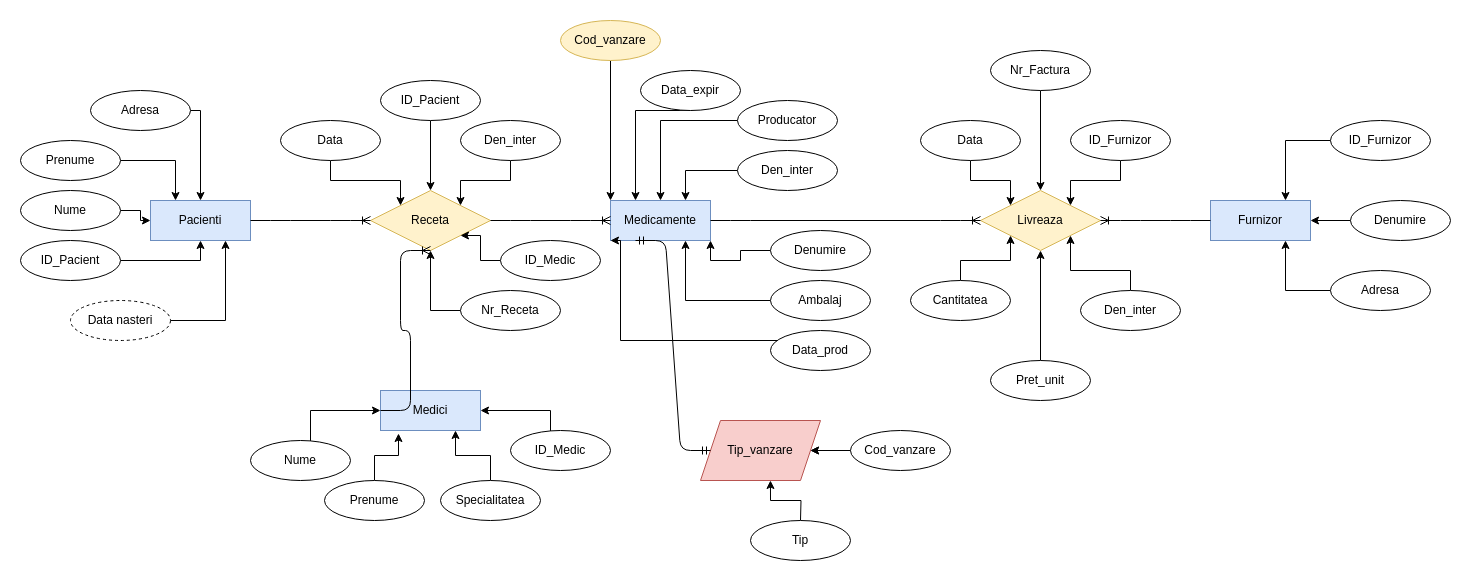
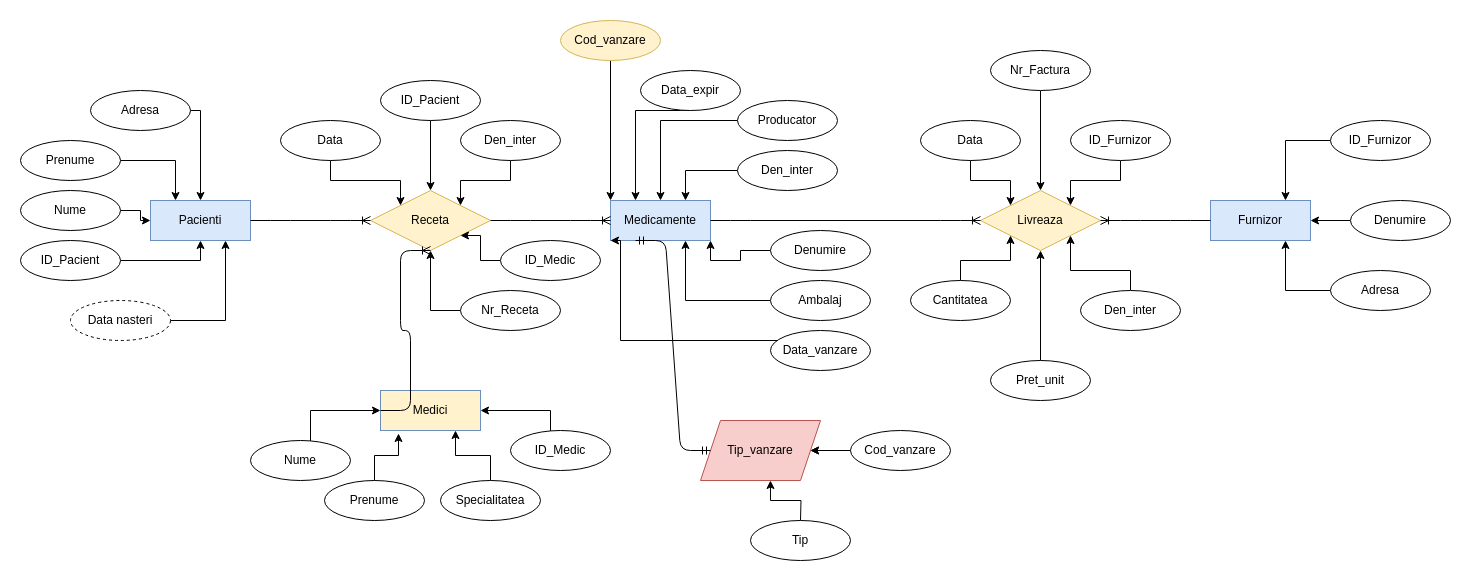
(821, 351) -> (821, 351)
(431, 411) -> (431, 411)
